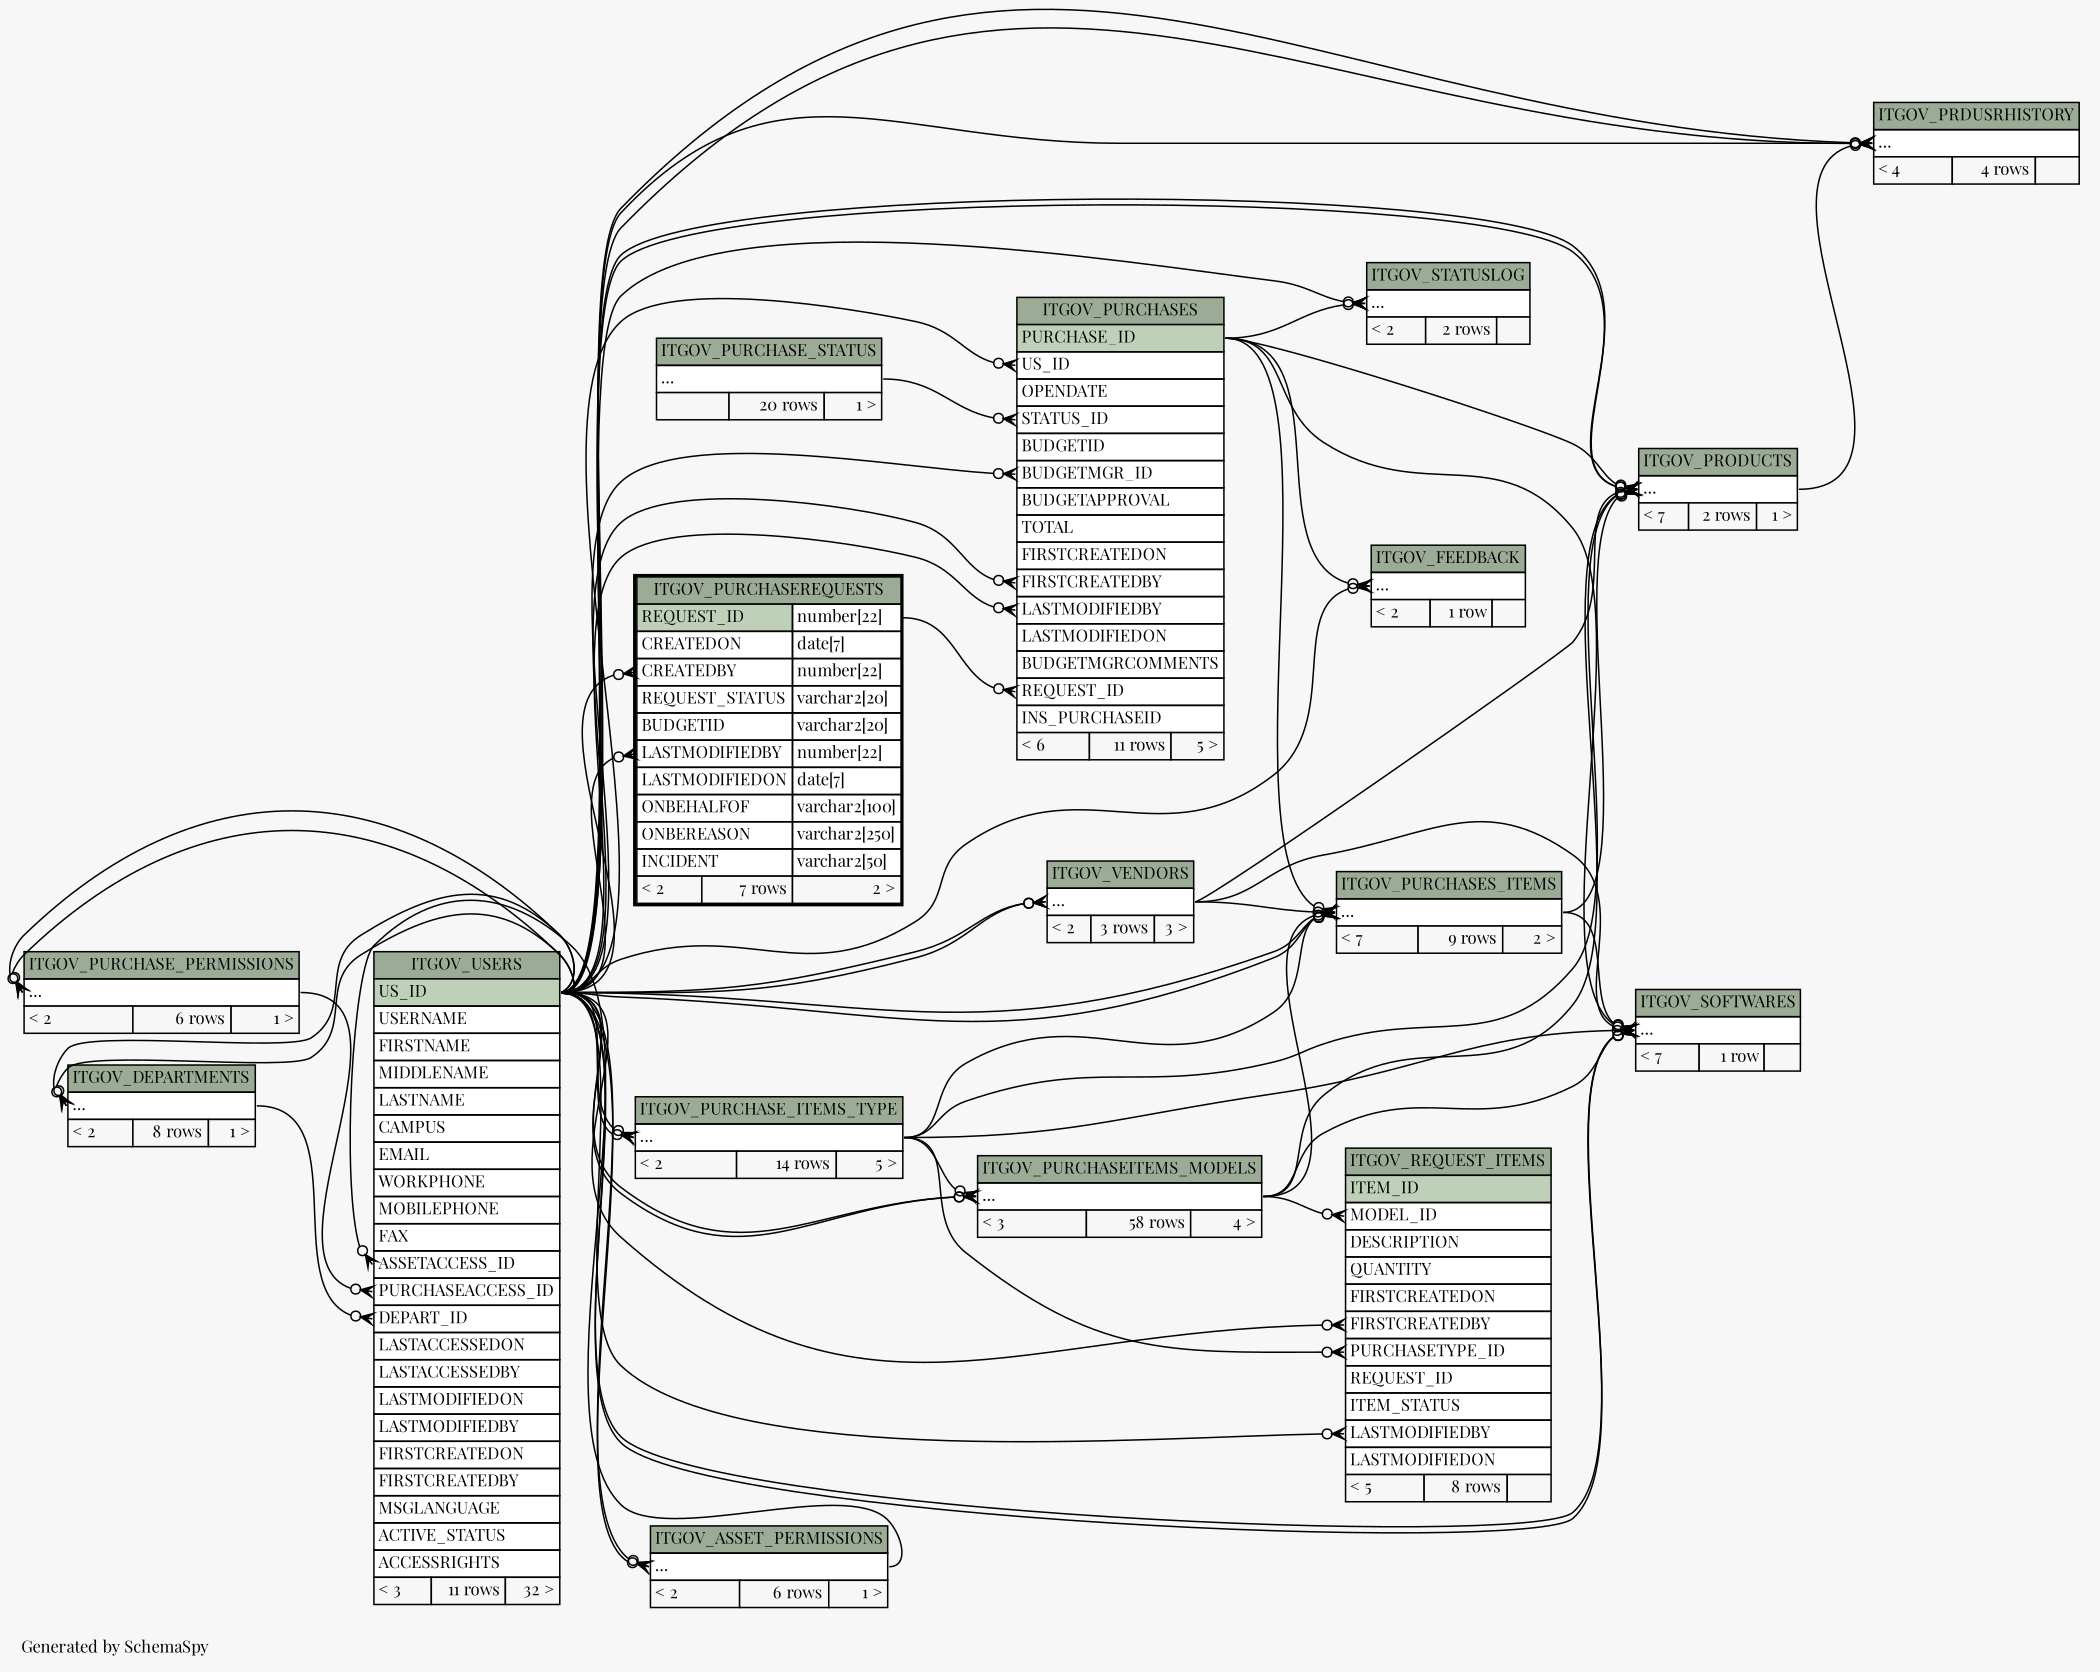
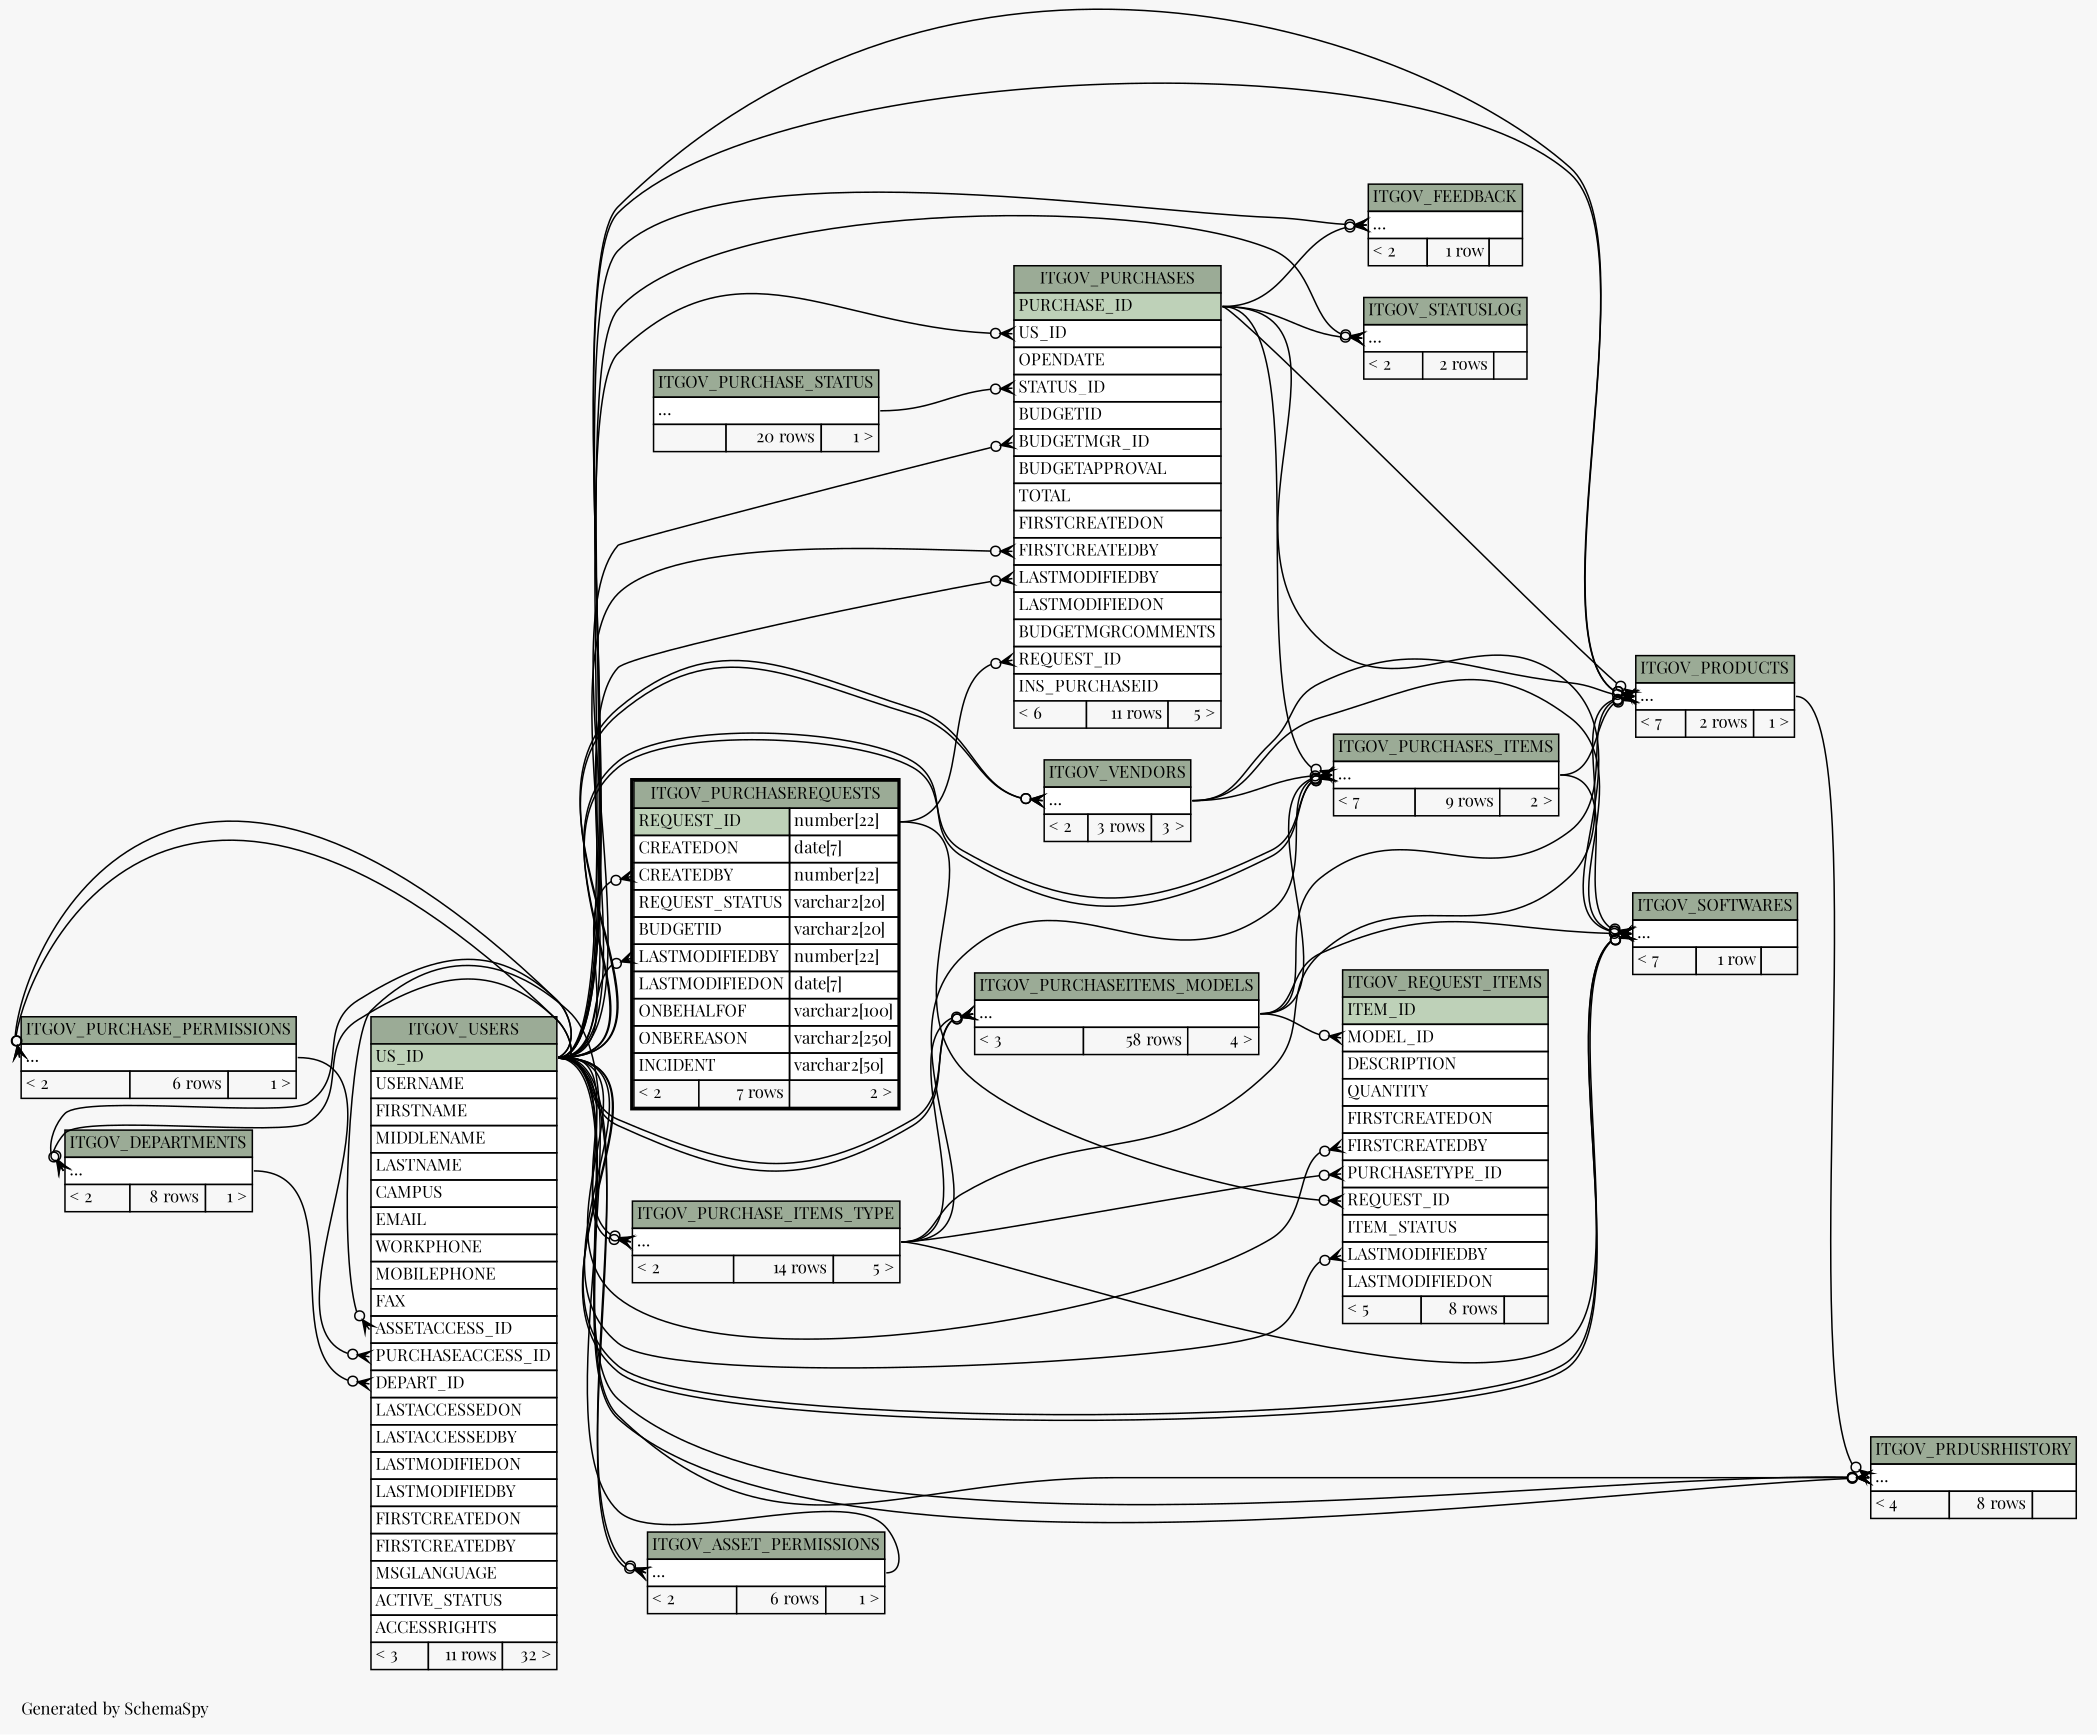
(2006, 170) -> (2002, 1504)
none -> (1002, 1100)
